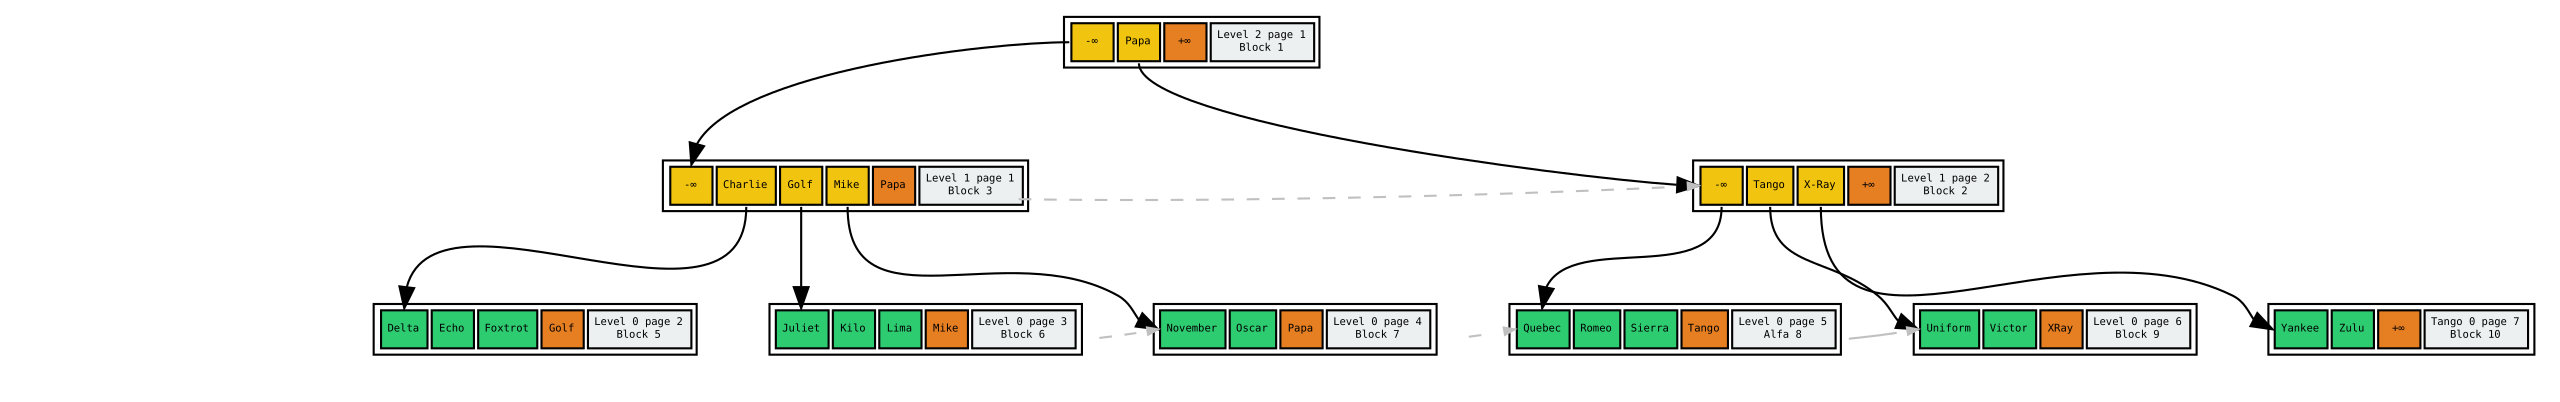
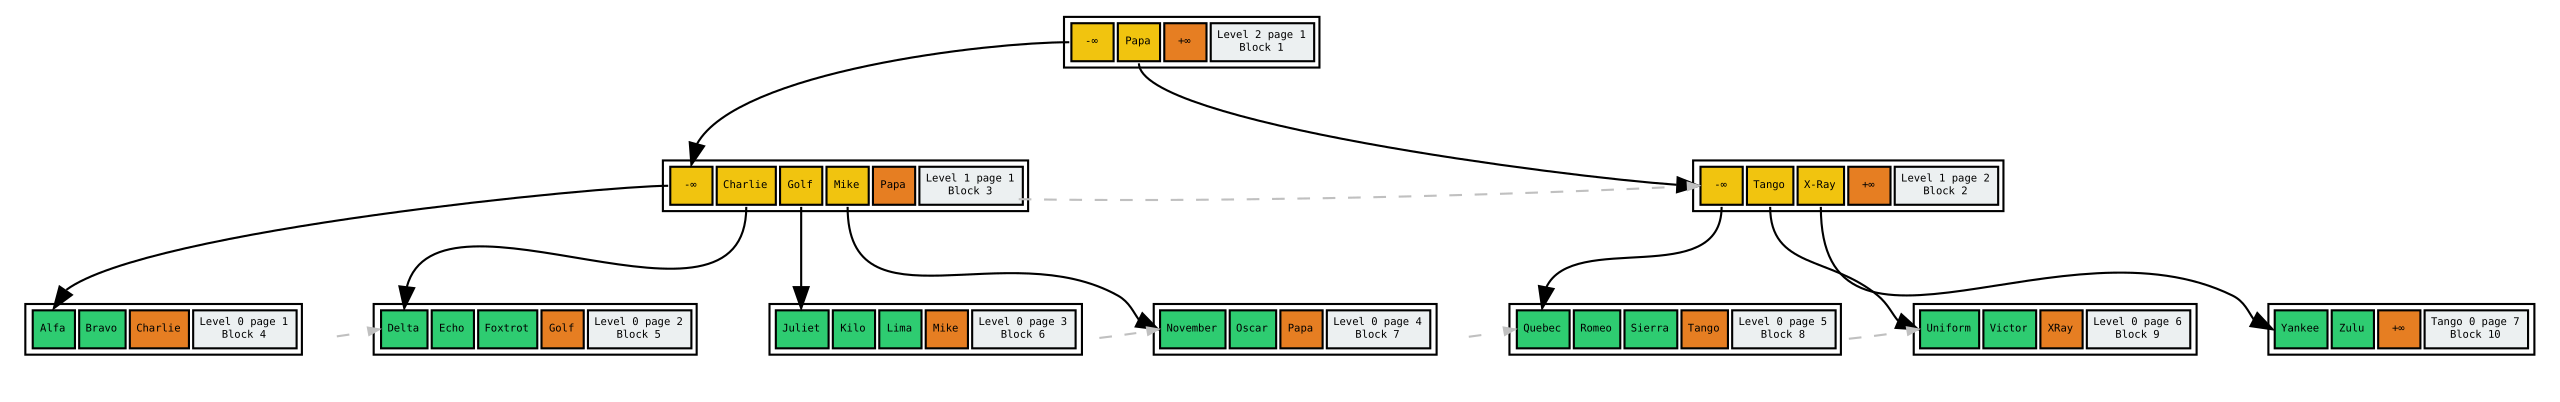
none -> (164, 329)
(1784, 335) -> (1784, 335)
(1873, 336) -> (1873, 336)
